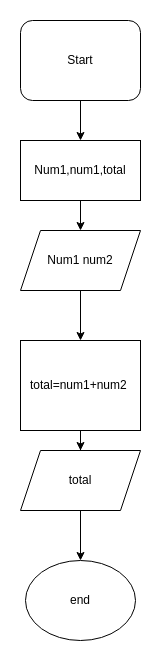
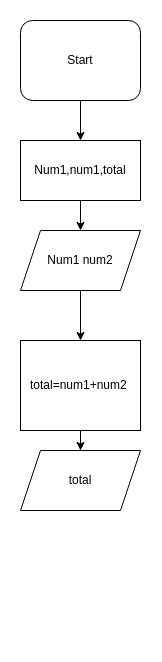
(81, 532) -> none
(81, 601) -> none
